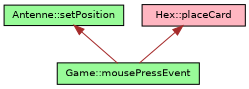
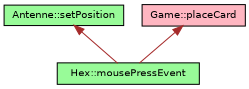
(194, 15) -> (194, 15)
(128, 74) -> (128, 74)
